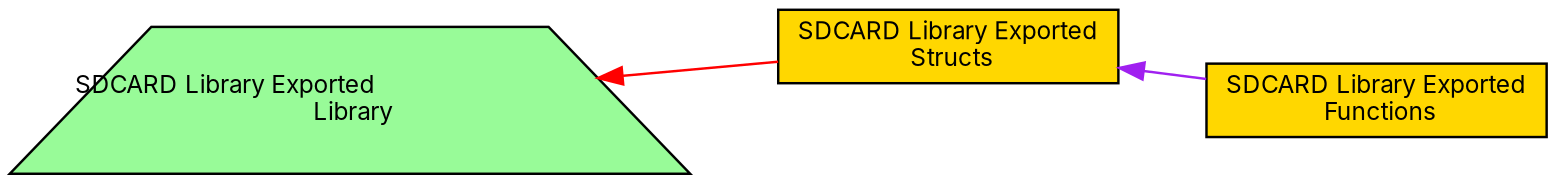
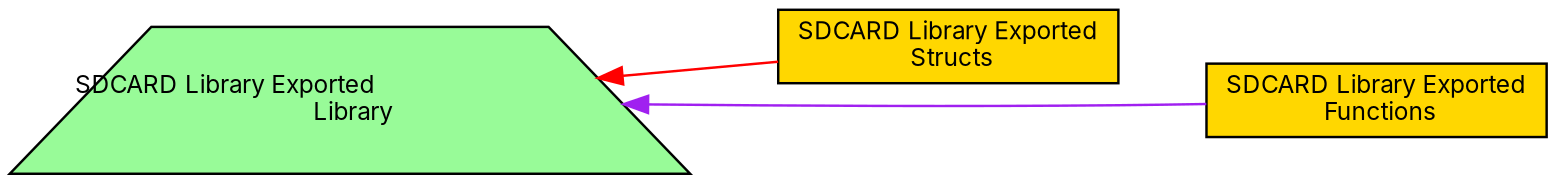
(1175, 75) -> (928, 106)
